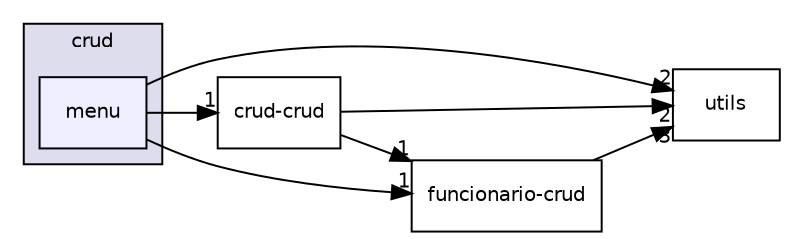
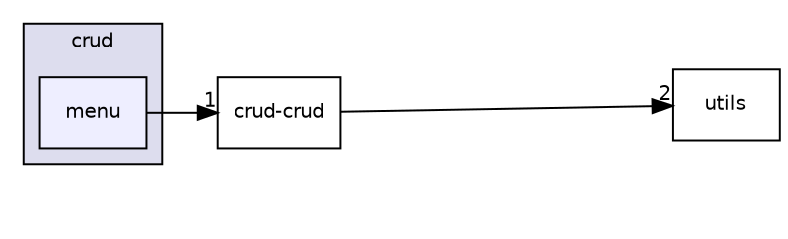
(399, 47) -> none
(507, 196) -> none
